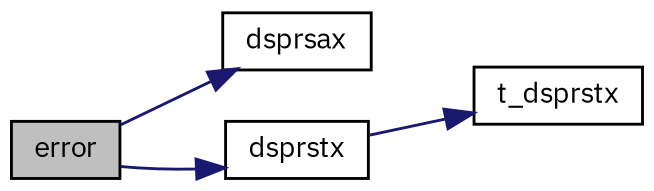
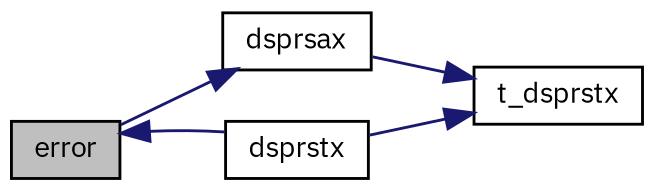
none -> (409, 65)
(159, 169) -> (187, 131)
